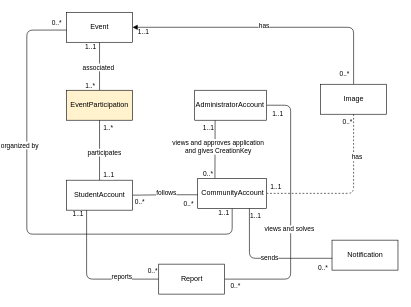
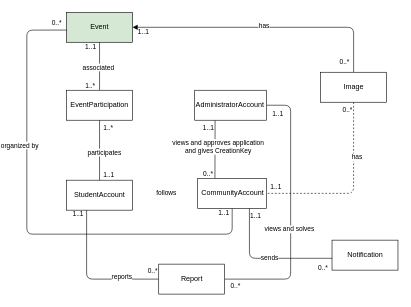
(99, 27) -> (99, 27)
(354, 99) -> (354, 87)
(99, 105) -> (99, 105)
(145, 195) -> none
